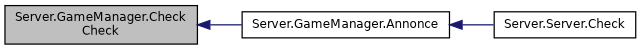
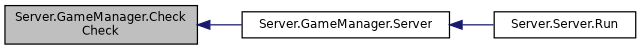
(346, 25) -> (346, 25)
(565, 25) -> (565, 25)
